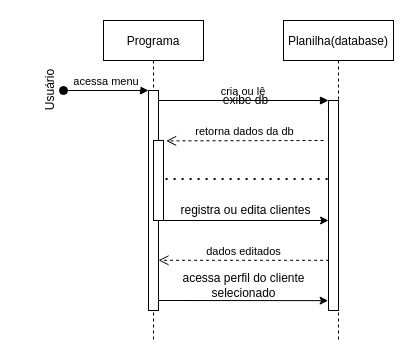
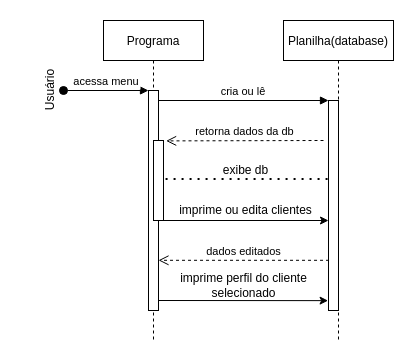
(246, 101) -> (246, 171)
(246, 211) -> (246, 211)
(244, 286) -> (244, 286)
